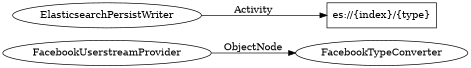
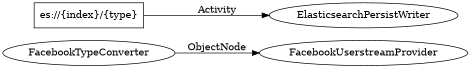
(261, 15) -> (203, 15)
(250, 53) -> (214, 53)
